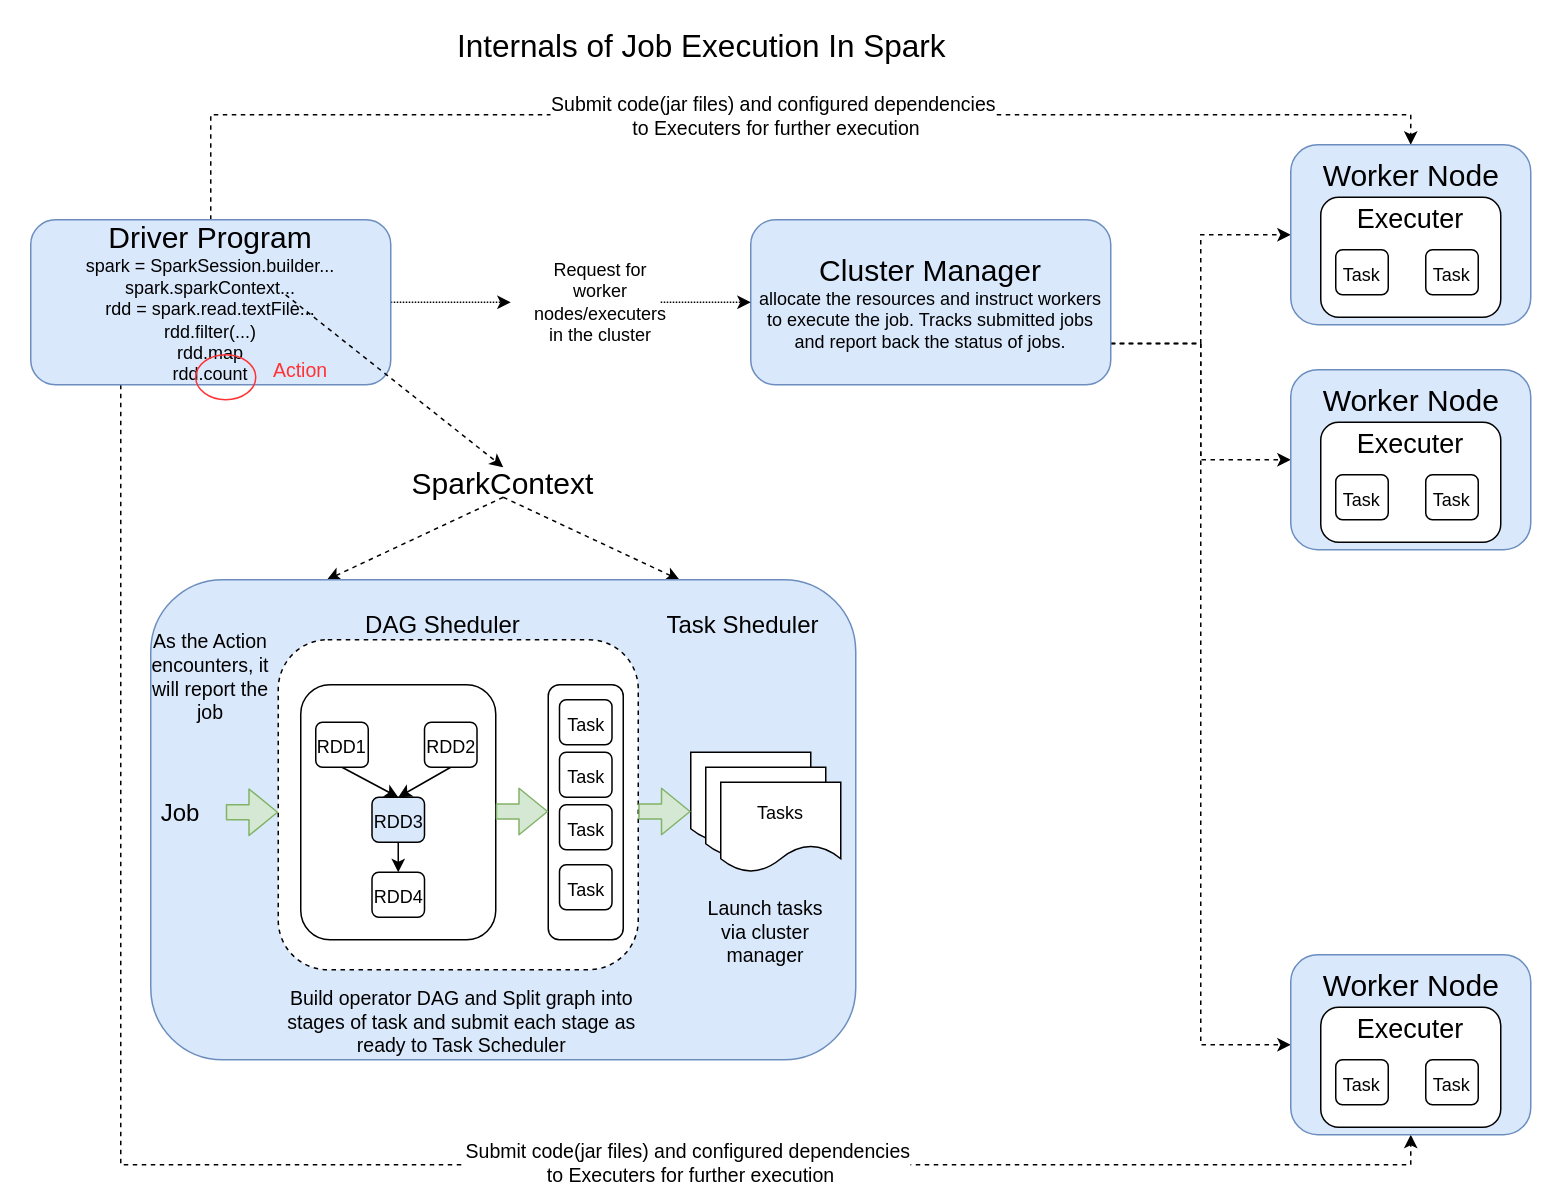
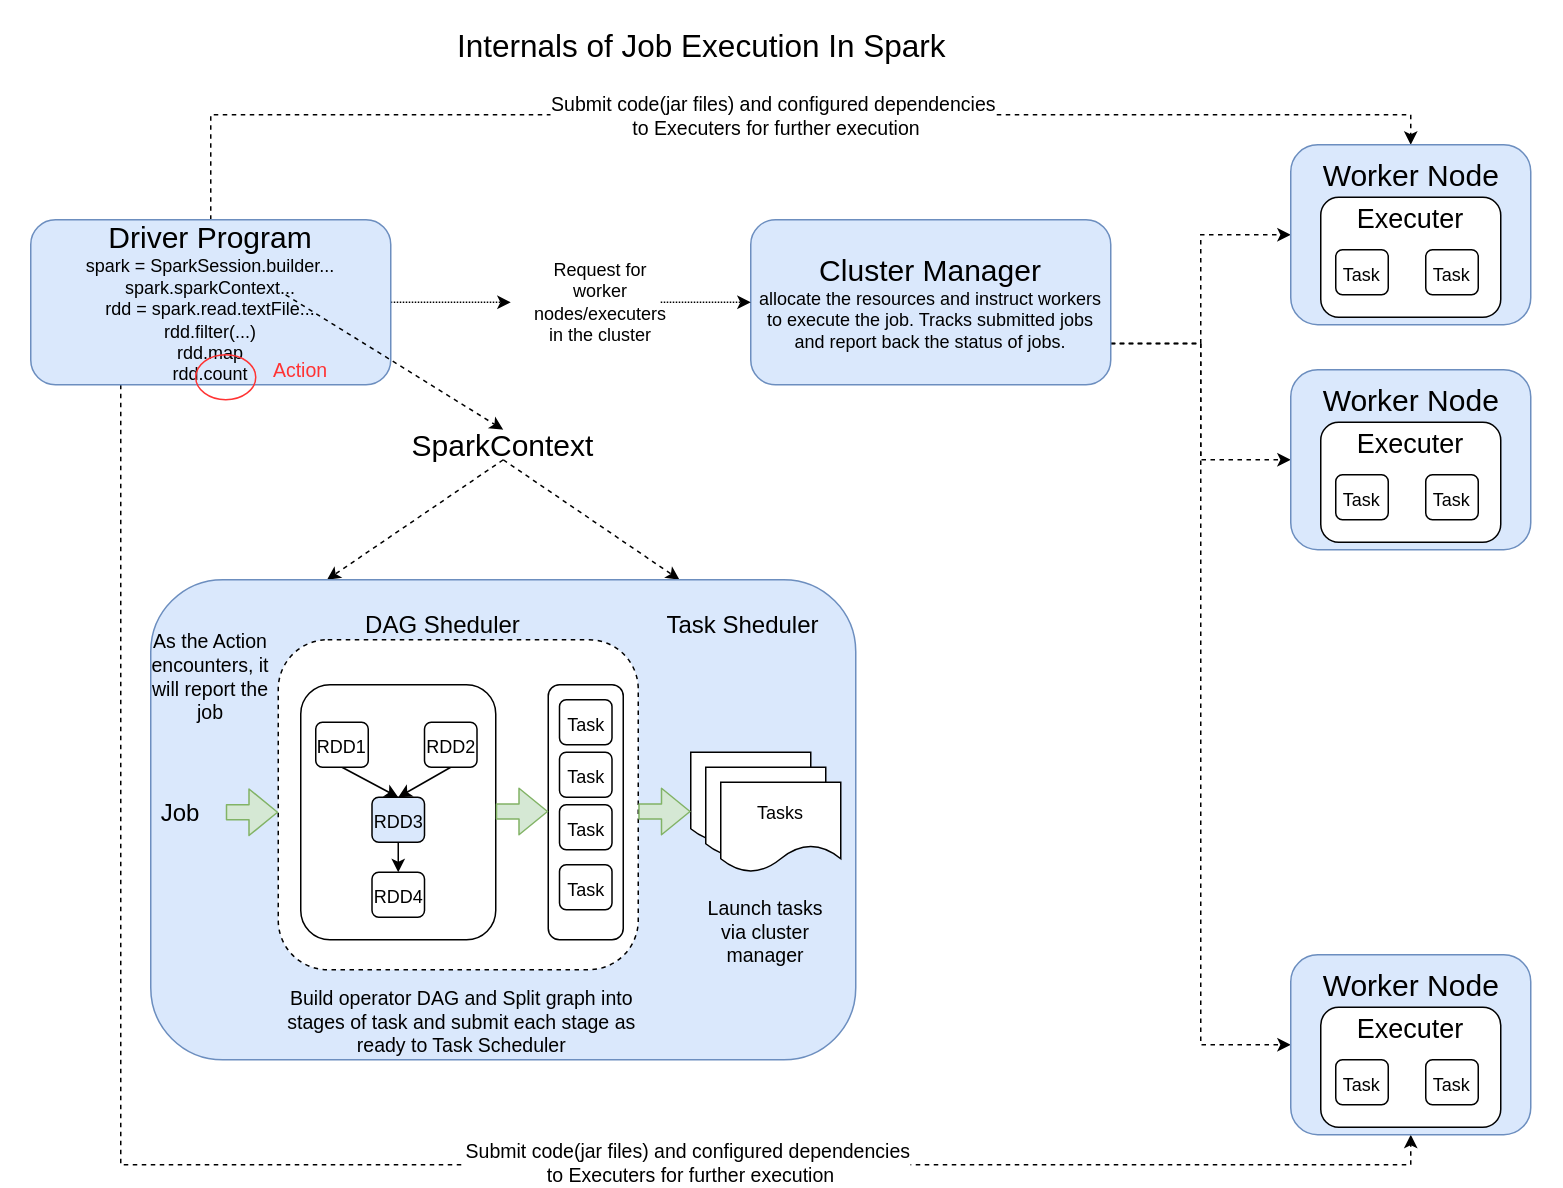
(503, 482) -> (503, 445)
